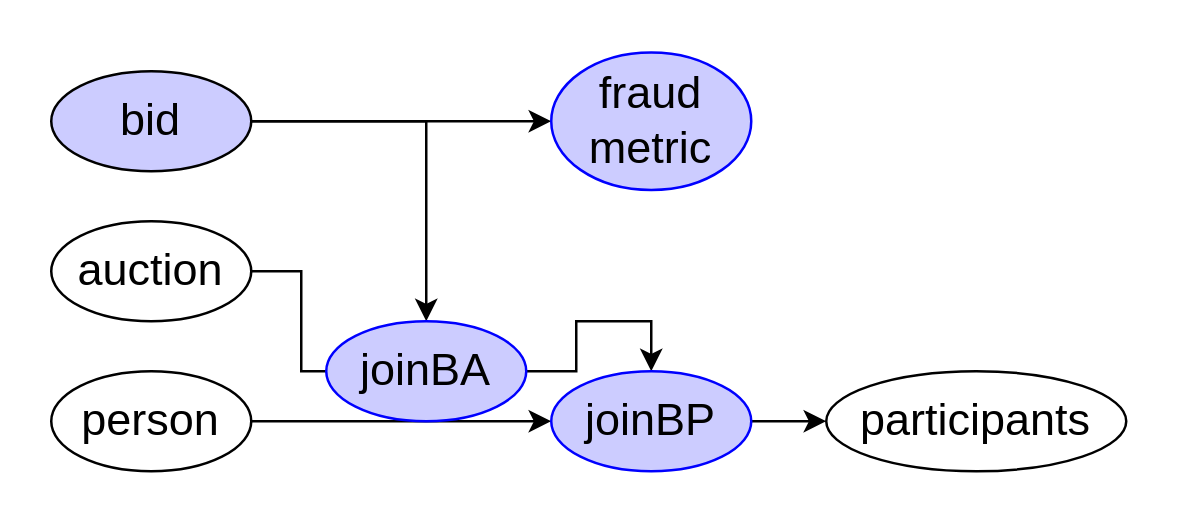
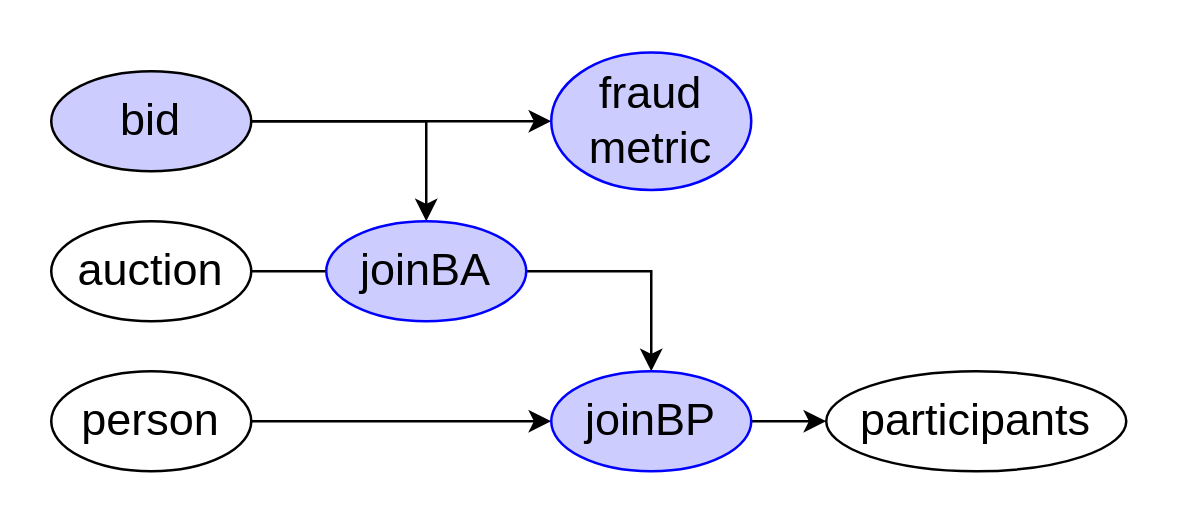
(426, 371) -> (426, 271)
